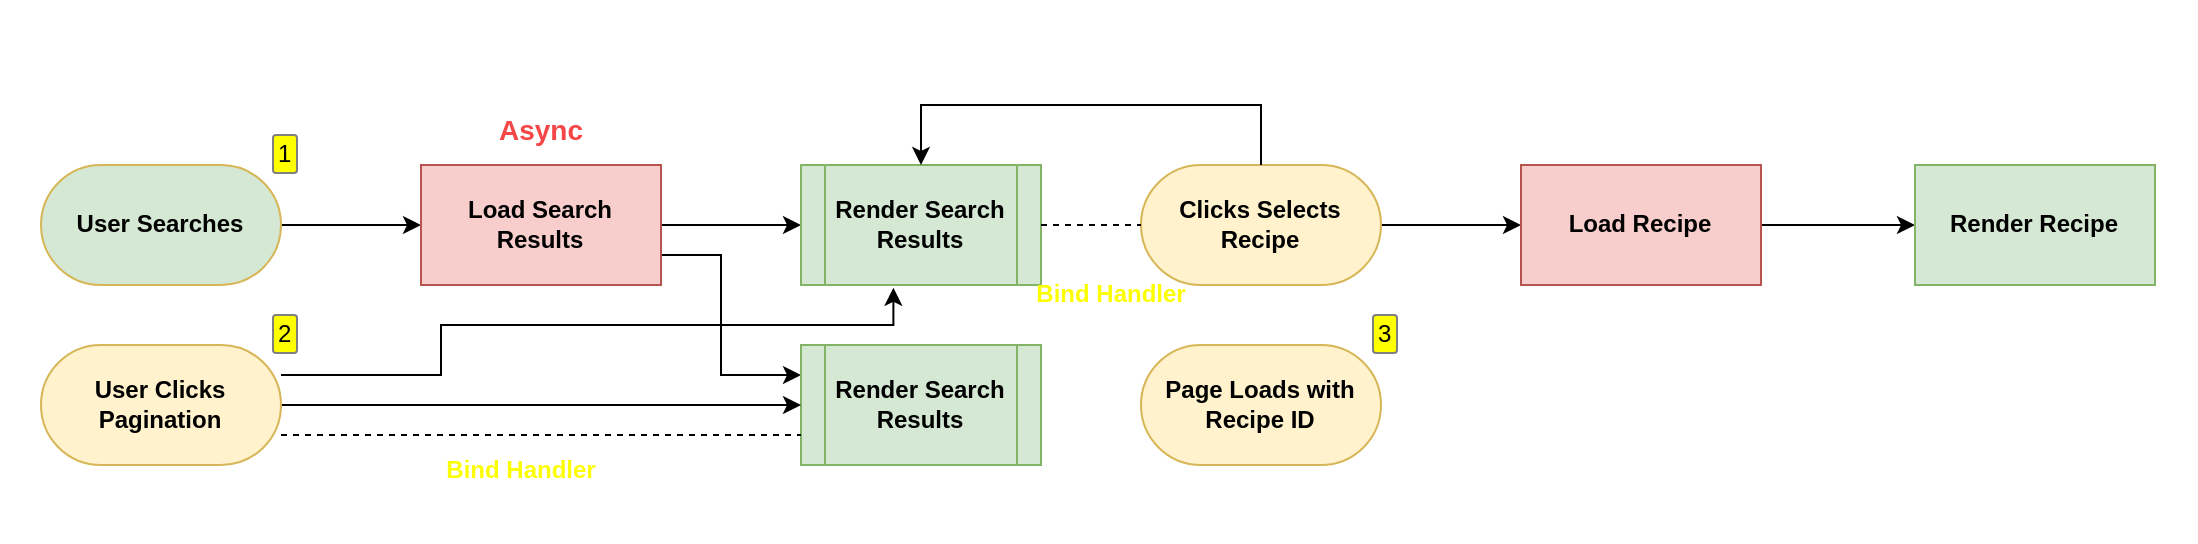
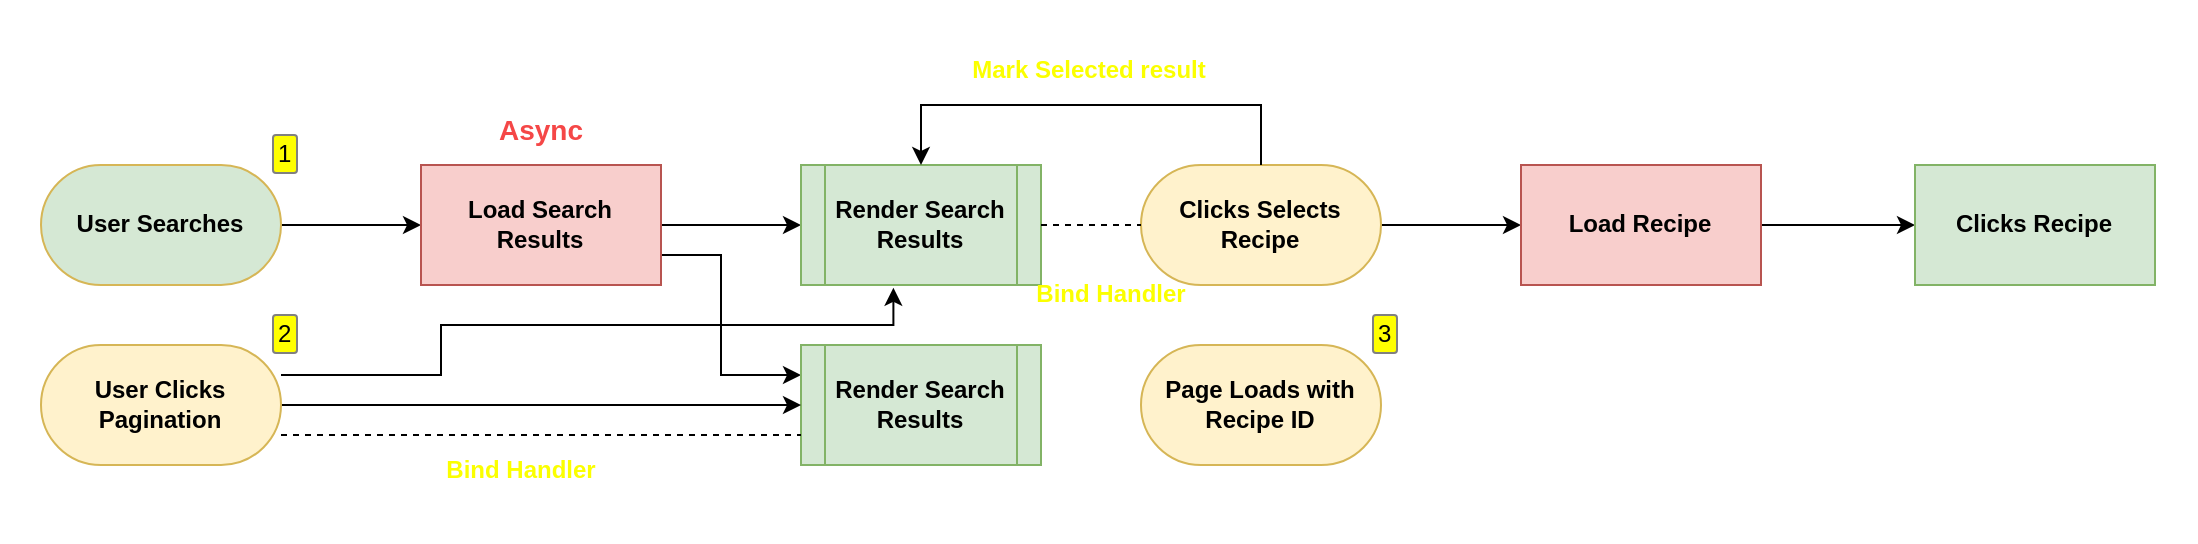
none -> (1089, 71)
(2035, 225) -> (2035, 225)
